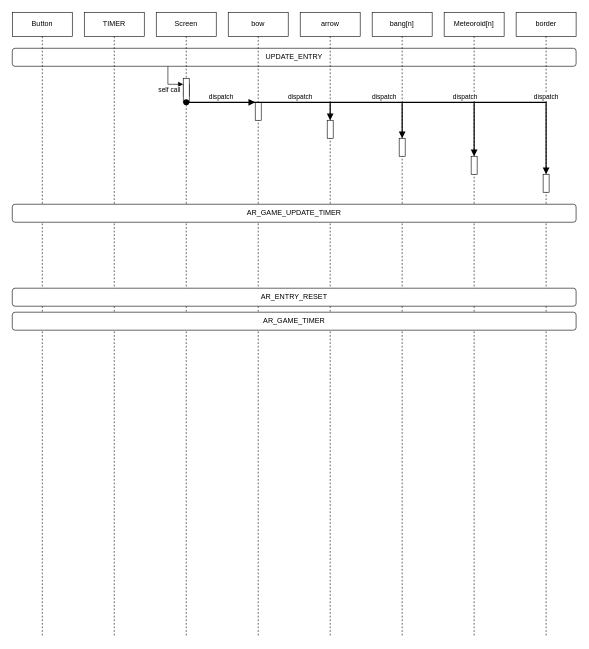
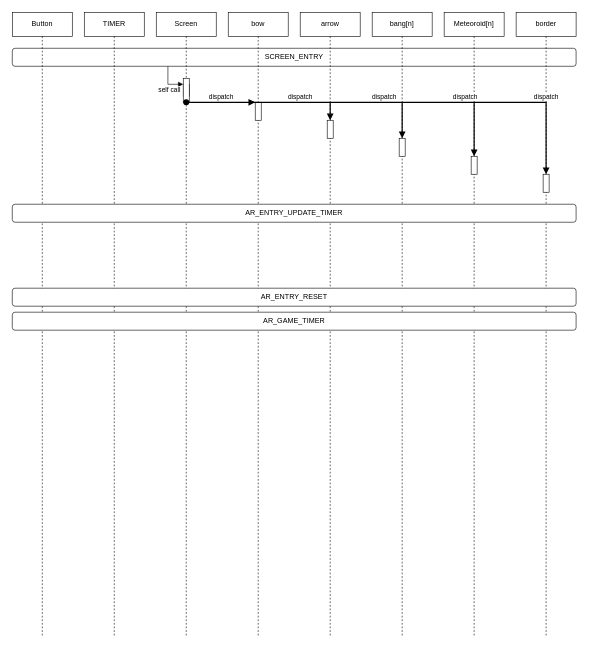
(294, 57) -> (294, 57)
(294, 213) -> (294, 213)
